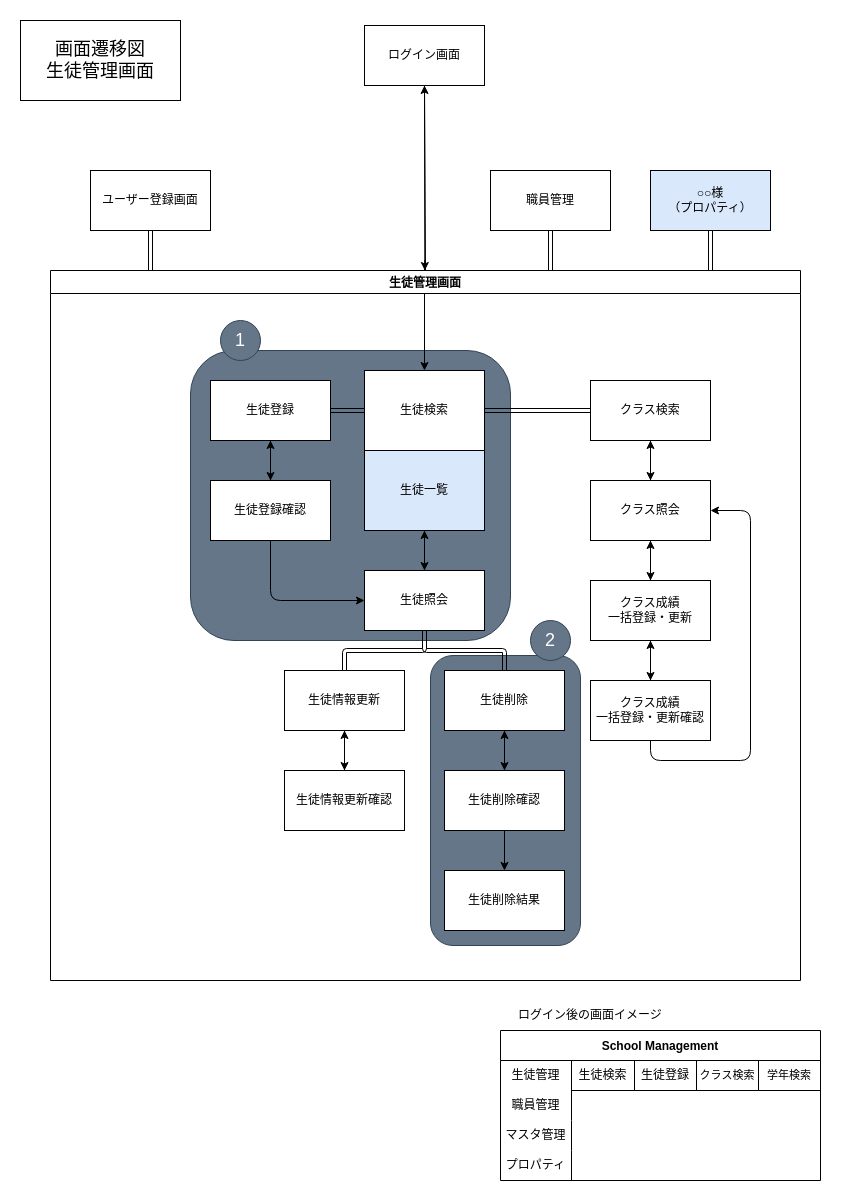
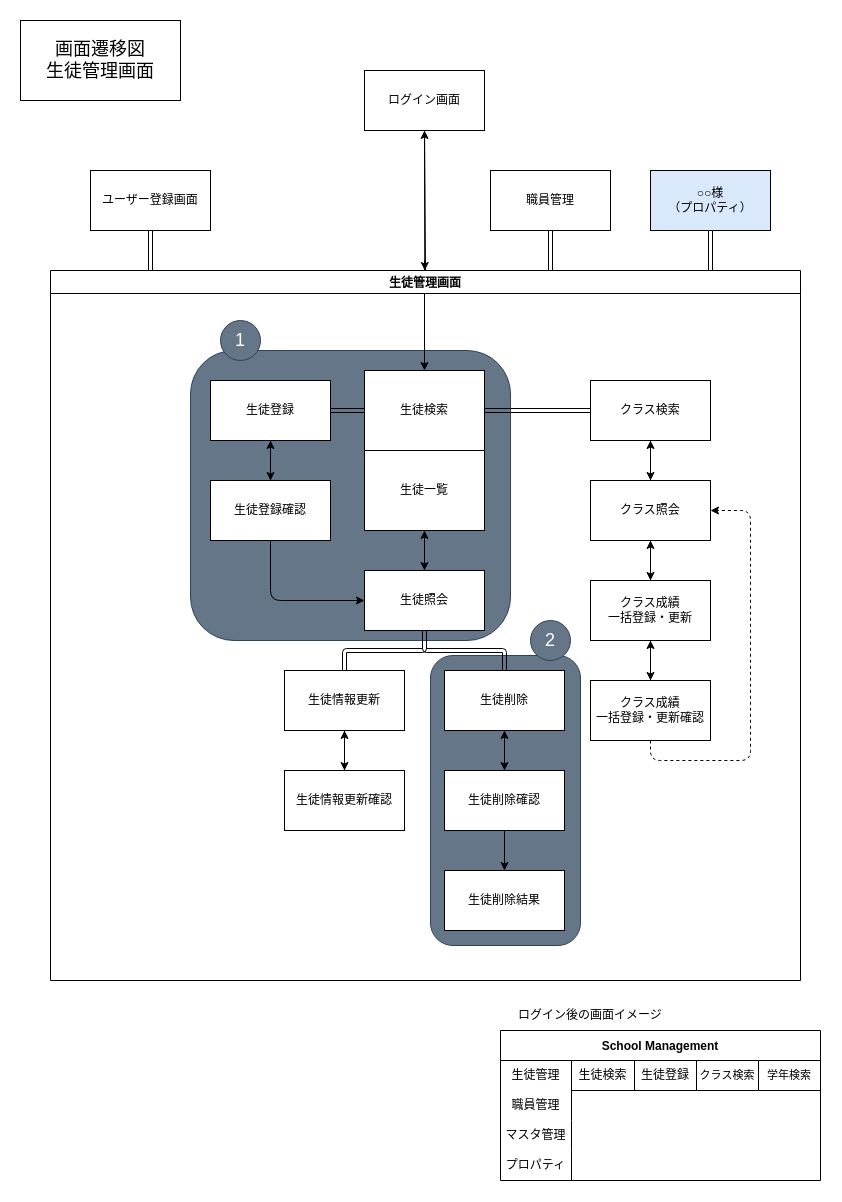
(425, 56) -> (425, 101)
(425, 491) -> (425, 491)
(751, 674) -> (751, 674)
